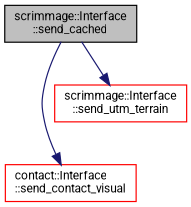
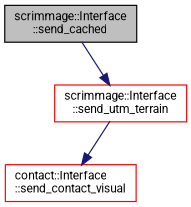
(42, 97) -> (99, 138)
